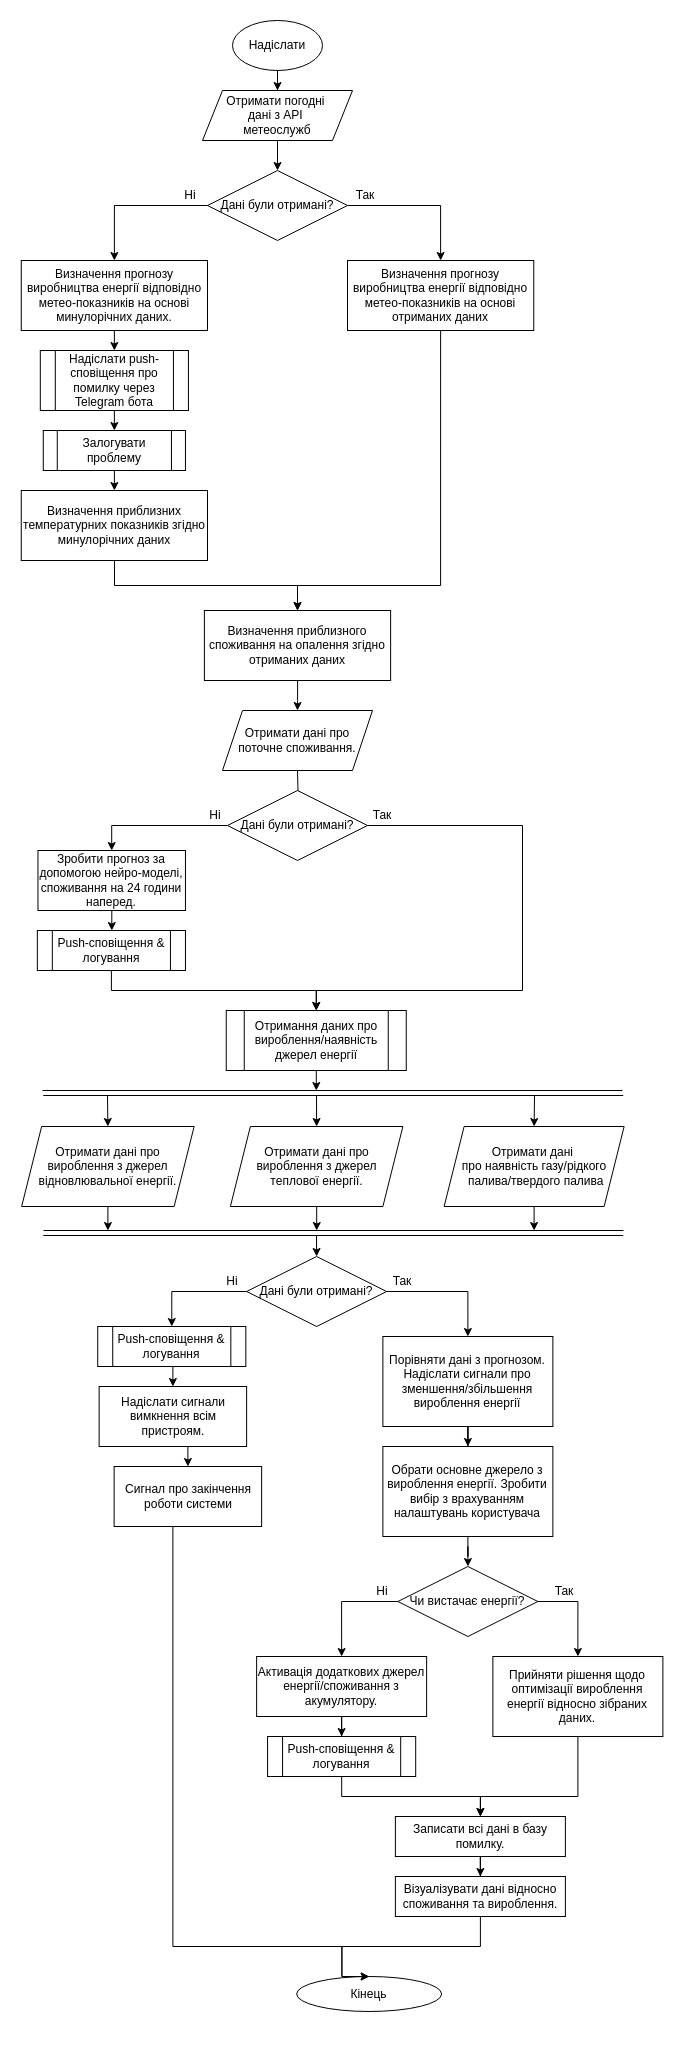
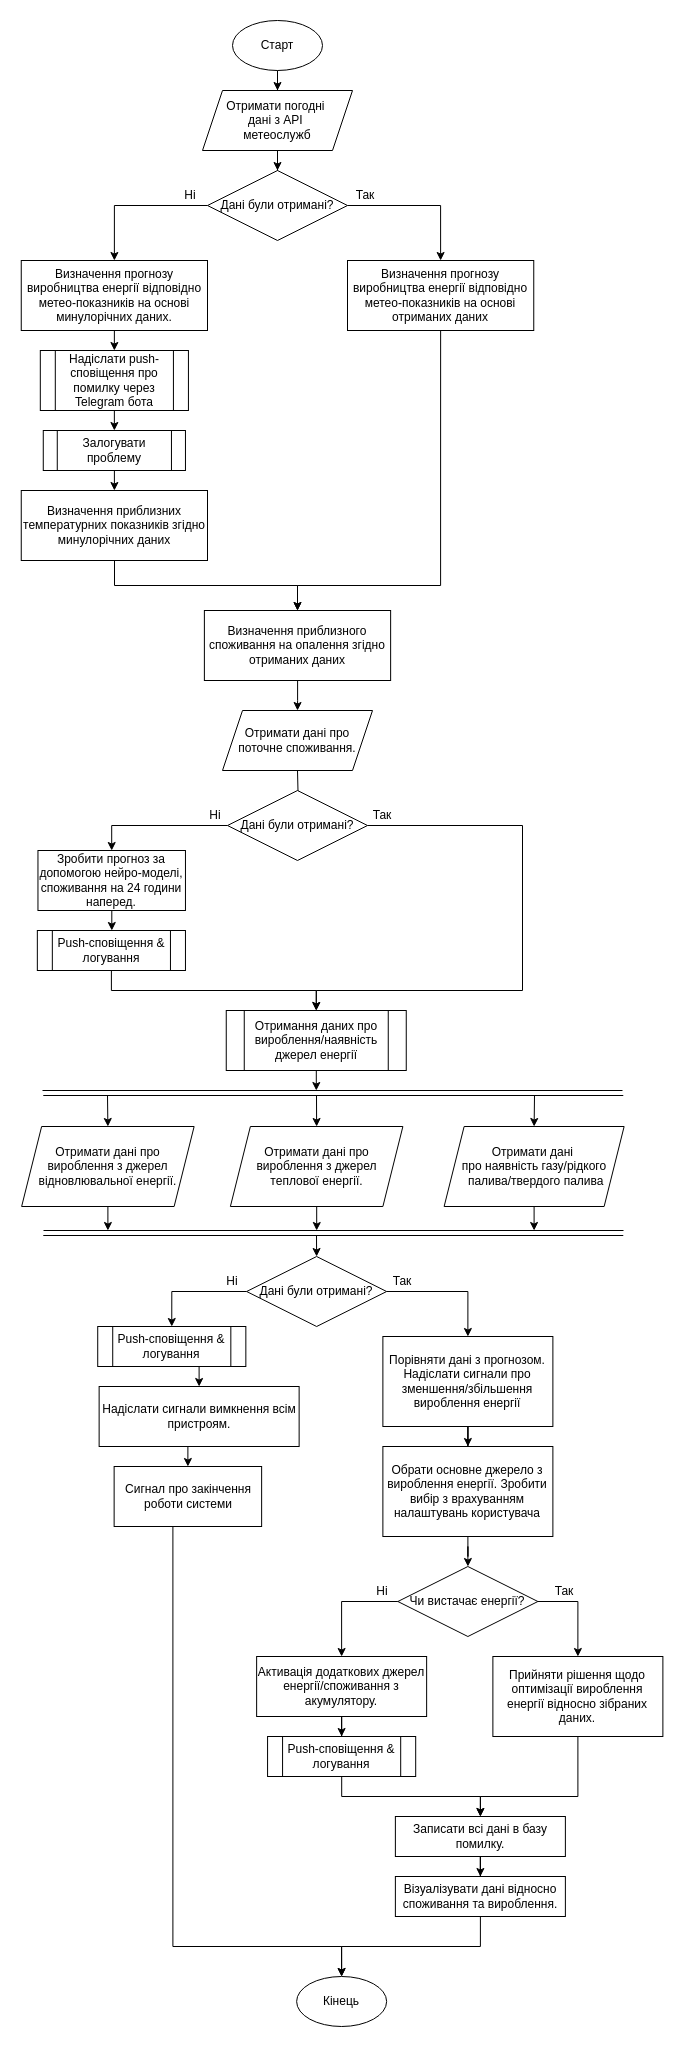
(278, 46) -> (278, 46)
(278, 116) -> (278, 121)
(173, 1417) -> (199, 1417)
(369, 1994) -> (342, 2002)
